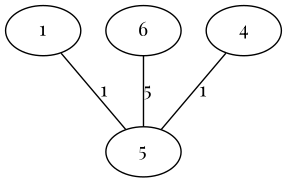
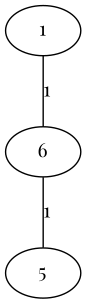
(244, 31) -> none
(93, 91) -> (43, 91)
(148, 91) -> (47, 212)
